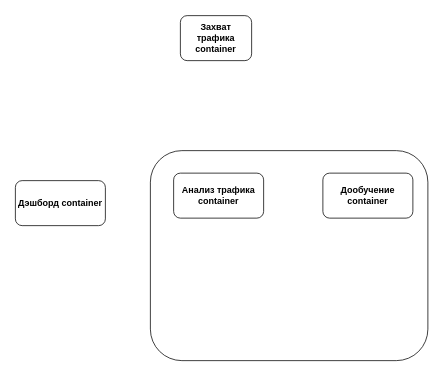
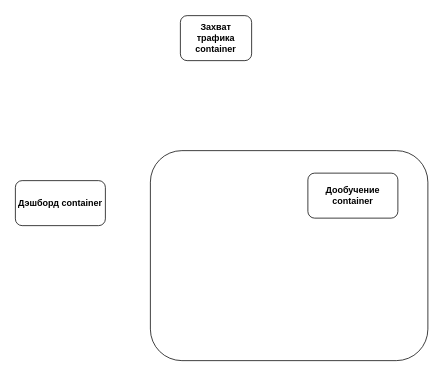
(219, 195) -> none
(368, 195) -> (353, 195)
